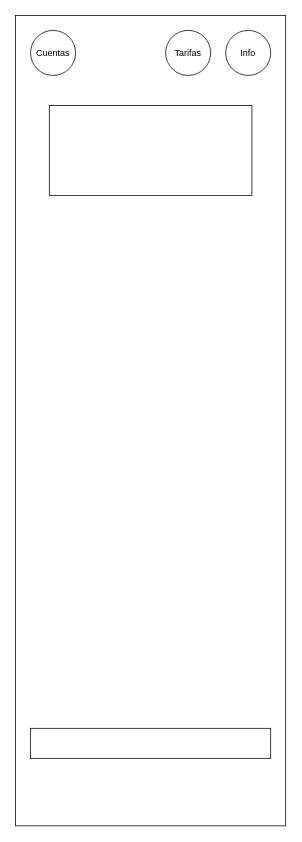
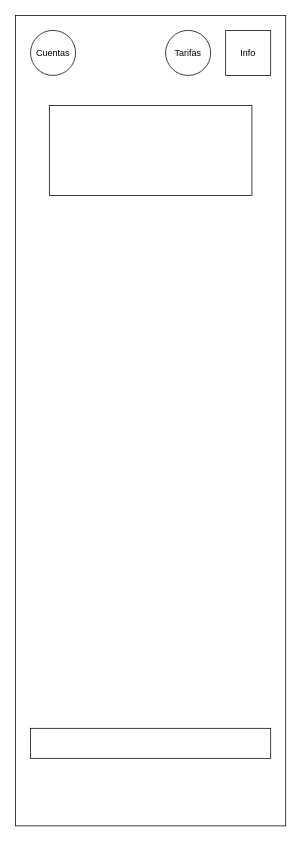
(248, 53) -> (248, 53)
